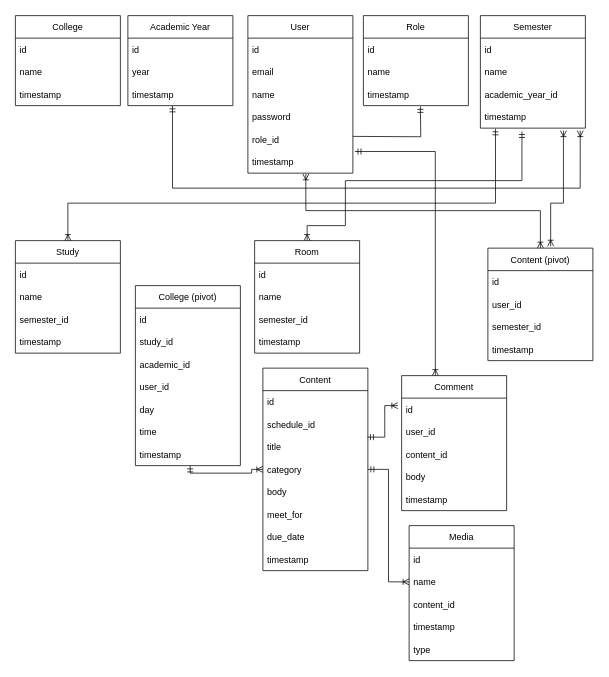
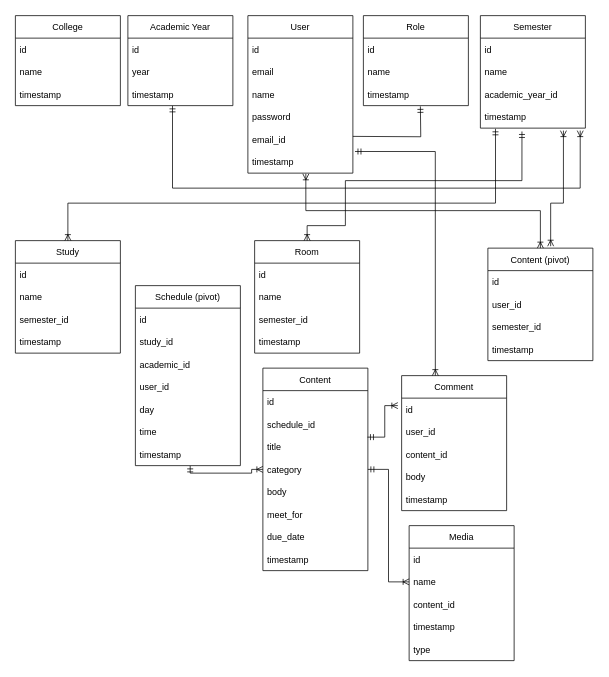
(267, 140) -> (269, 140)
(188, 297) -> (188, 297)
